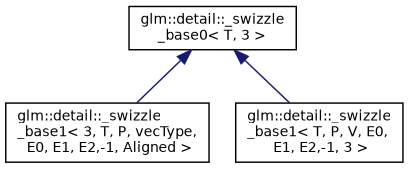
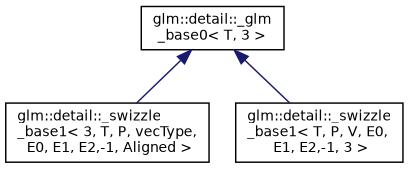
(213, 28) -> (213, 28)
